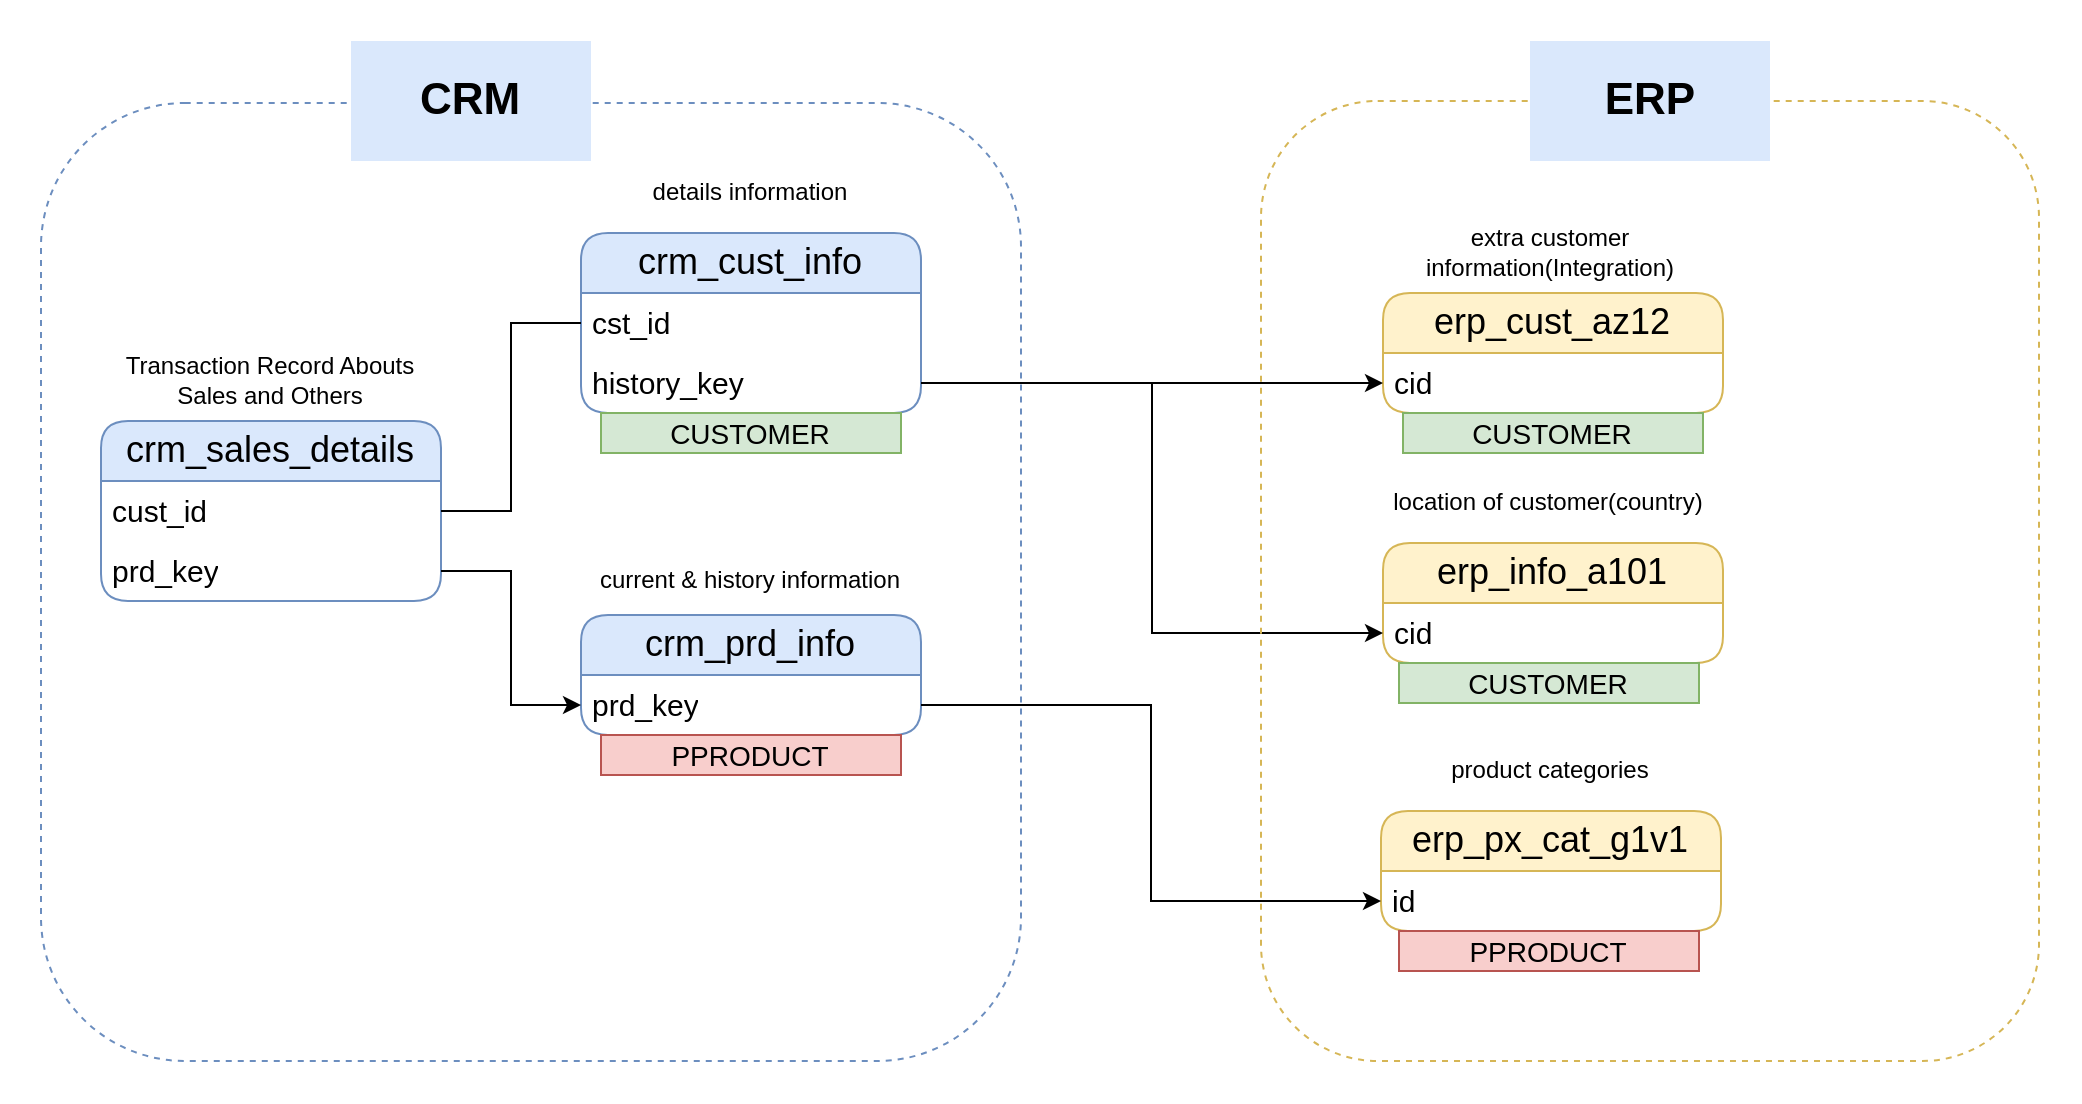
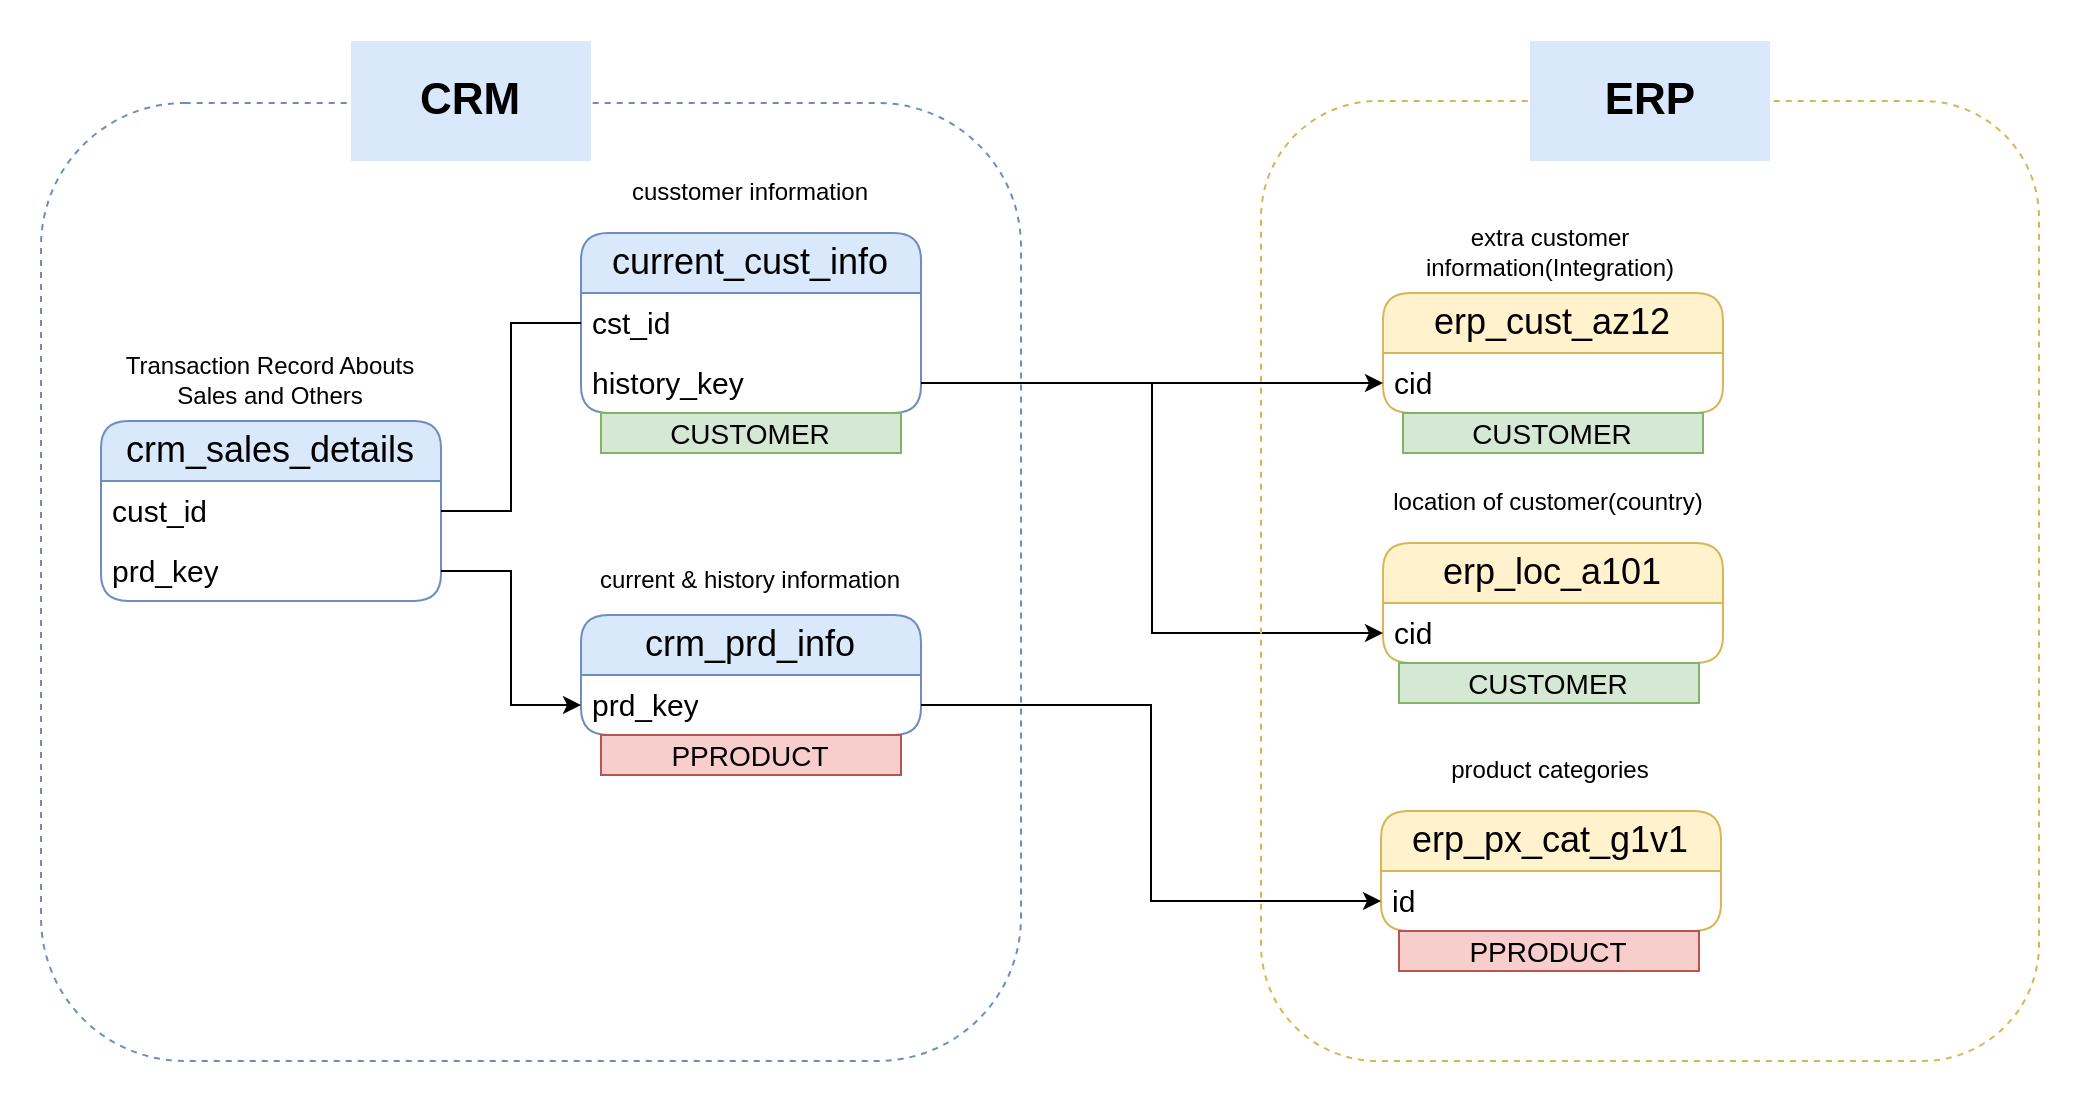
(751, 193) -> (751, 193)
(751, 263) -> (751, 263)
(1553, 573) -> (1553, 573)
